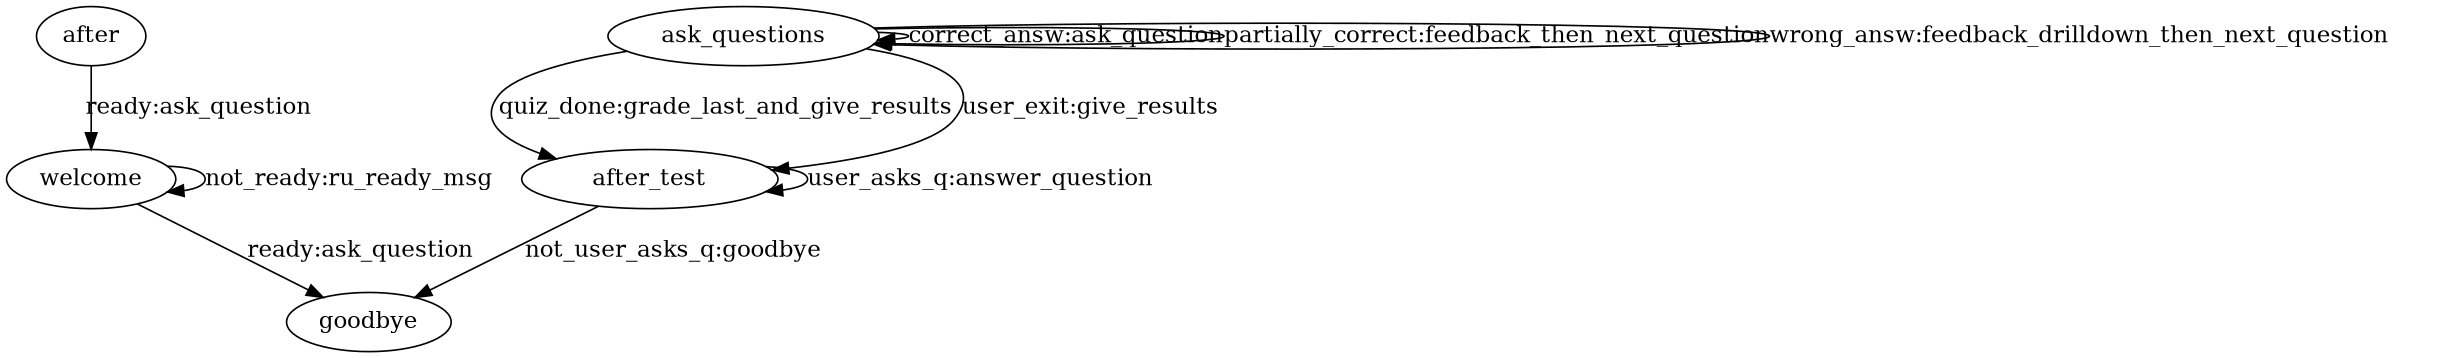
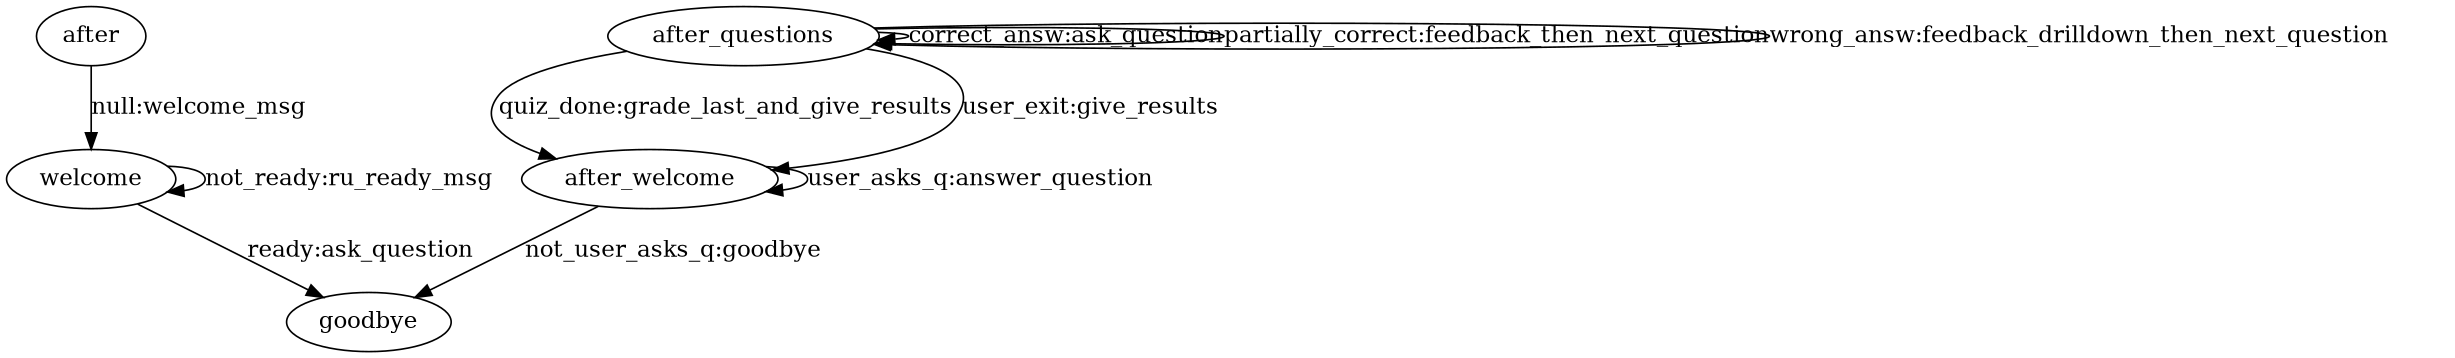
(743, 36) -> (743, 36)
(199, 108) -> (199, 108)
(650, 179) -> (650, 179)
